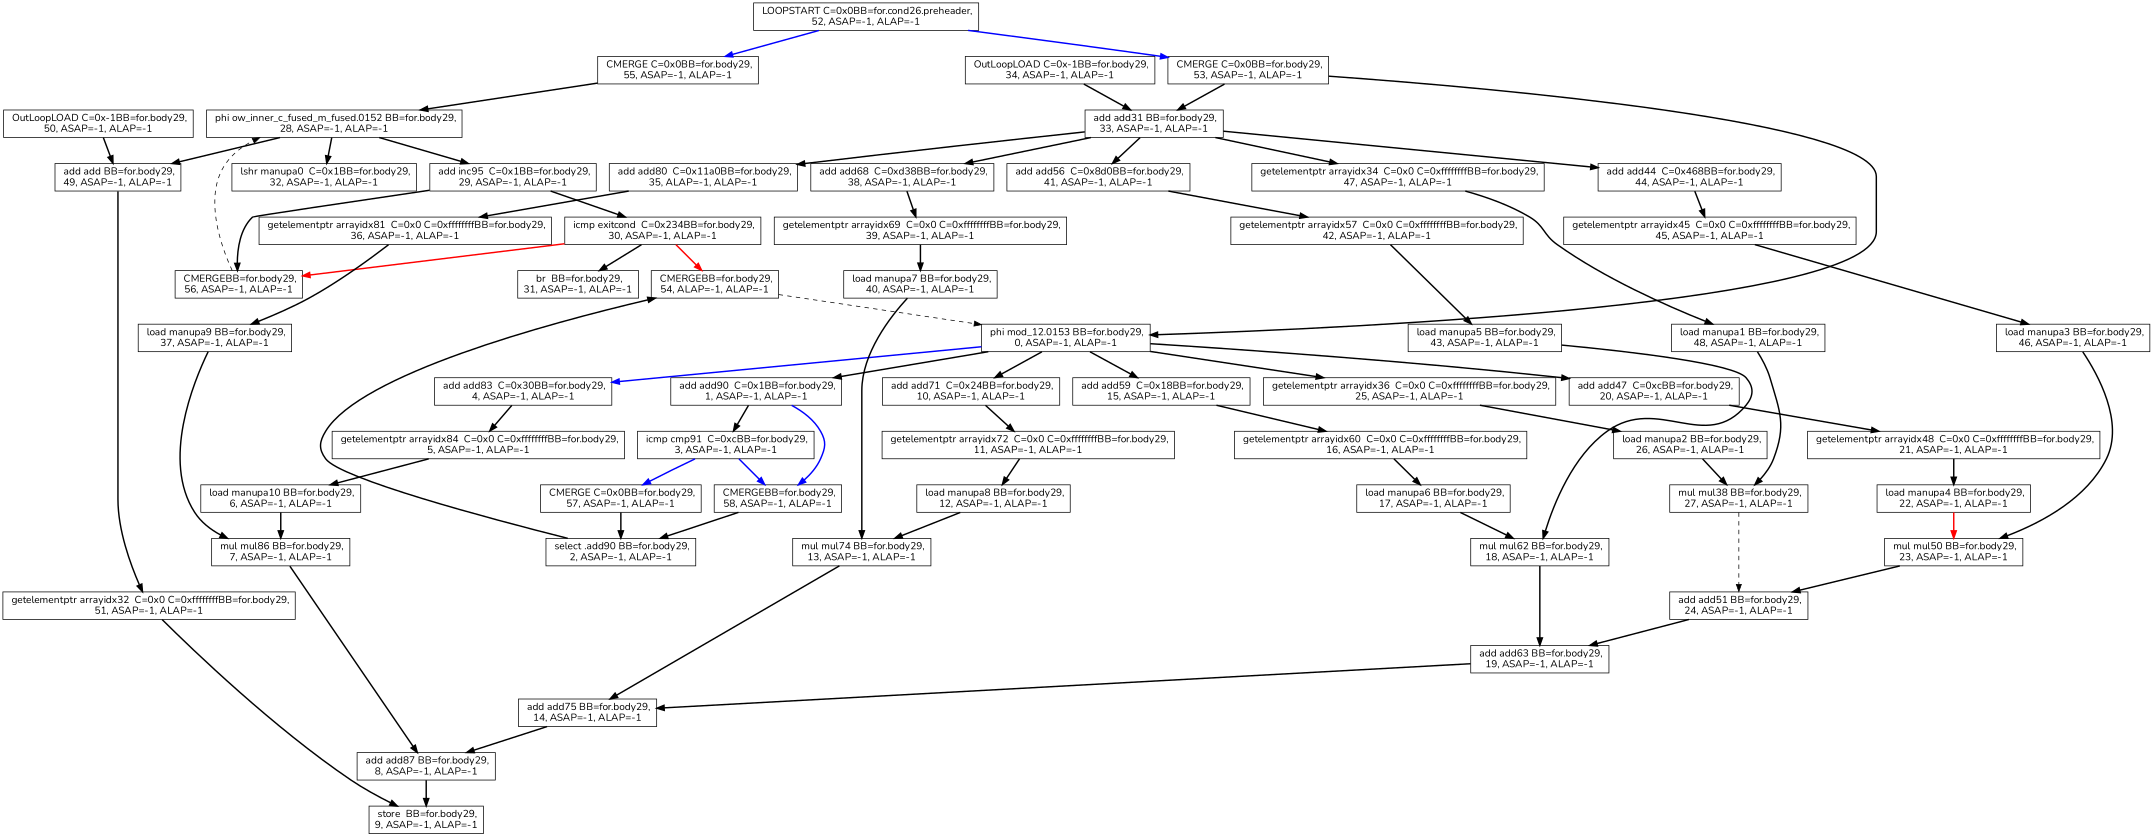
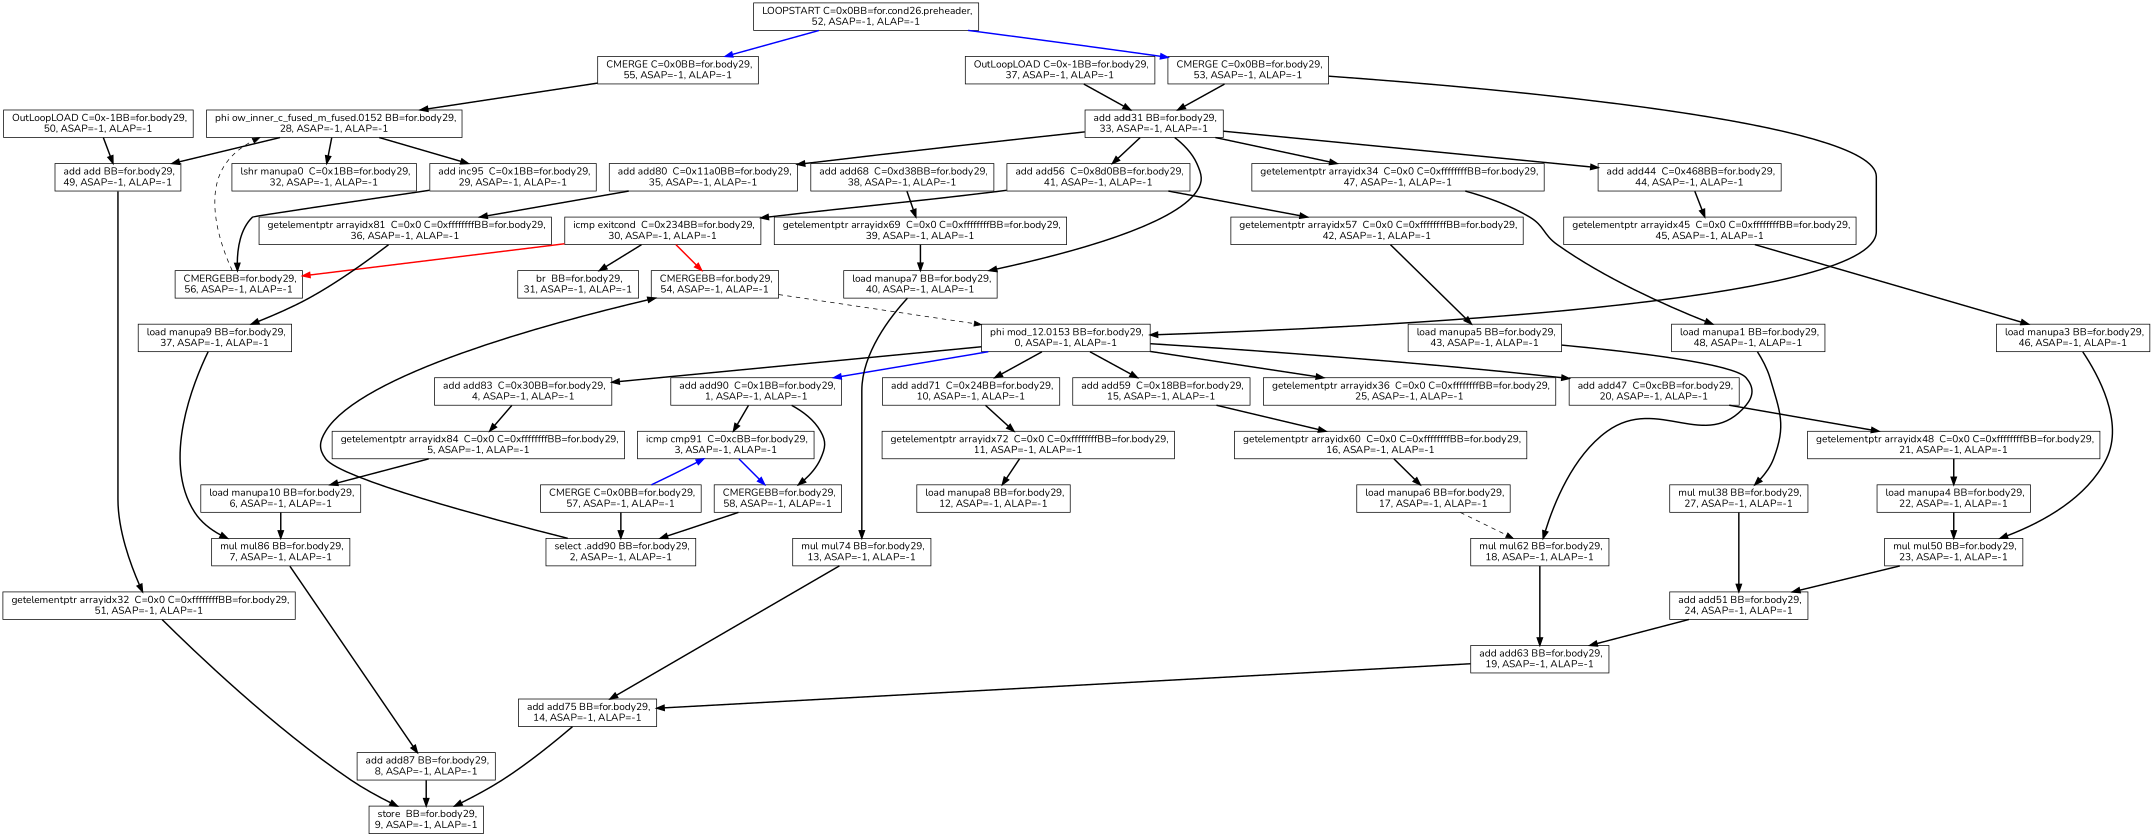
(1060, 70) -> (1060, 70)
(1032, 150) -> (1132, 231)
(703, 177) -> (703, 177)
(586, 203) -> (888, 204)
(715, 284) -> (715, 284)
(800, 364) -> (800, 364)
(915, 364) -> (915, 364)
(824, 439) -> (824, 439)
(1690, 445) -> none
(672, 470) -> (674, 474)
(1954, 522) -> (1954, 522)
(931, 524) -> none
(1483, 524) -> (1483, 524)
(1739, 548) -> (1739, 548)
(510, 738) -> (519, 768)
